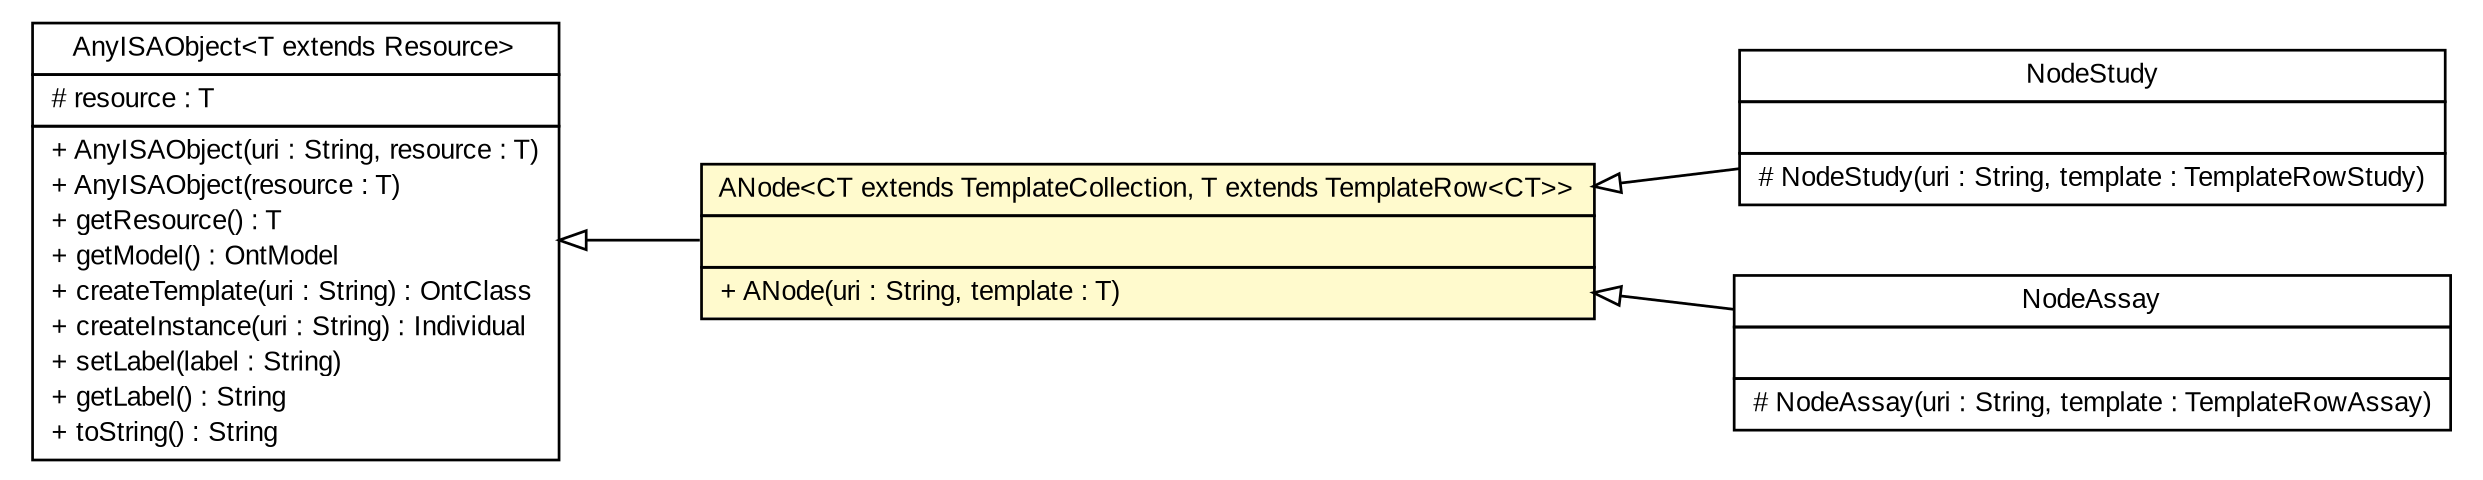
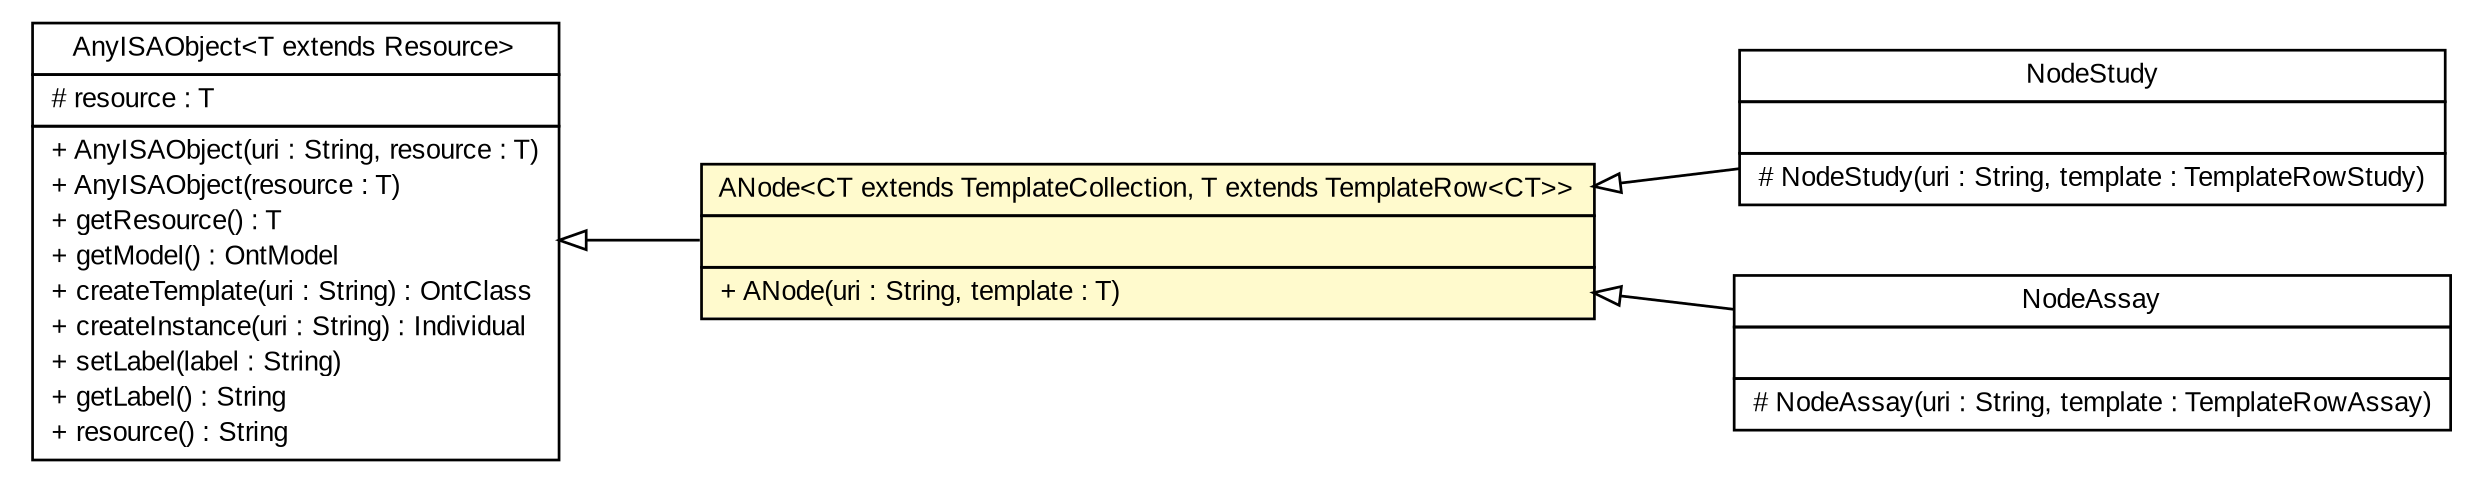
(166, 433) -> (171, 433)
